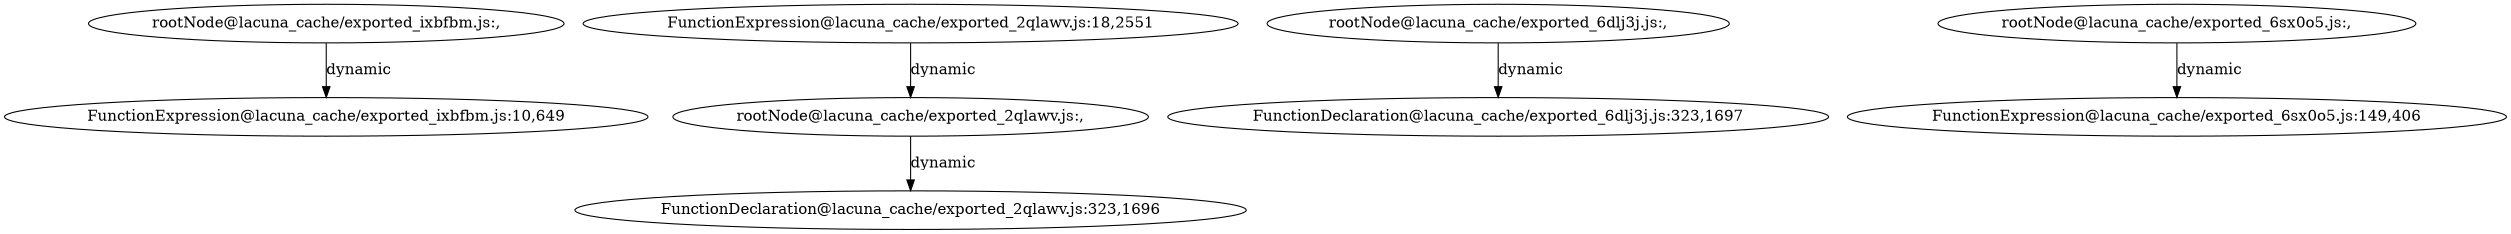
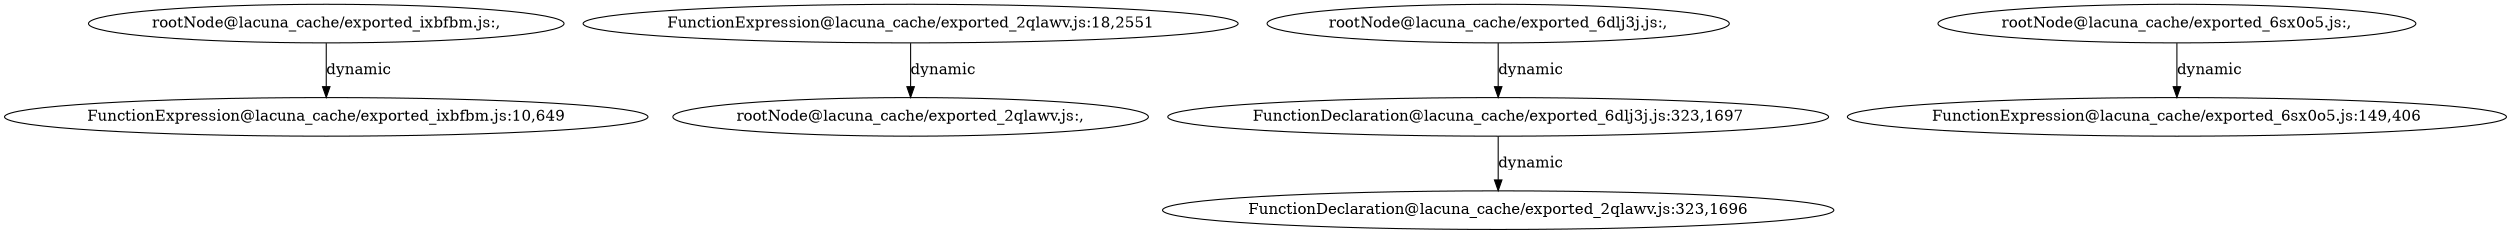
(911, 158) -> (1498, 158)
